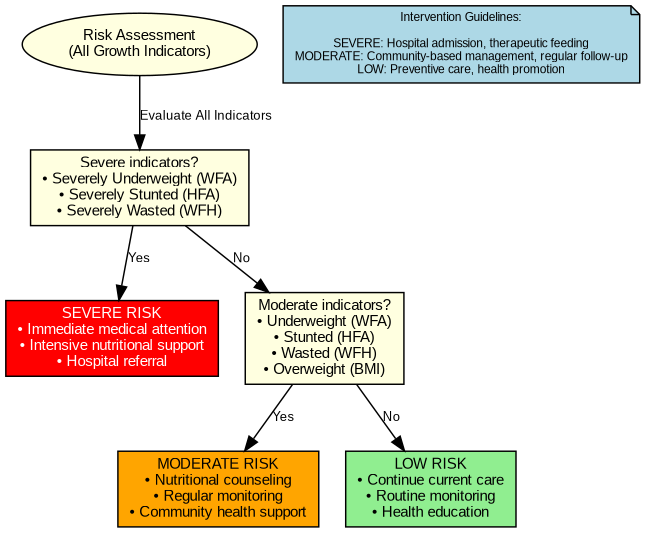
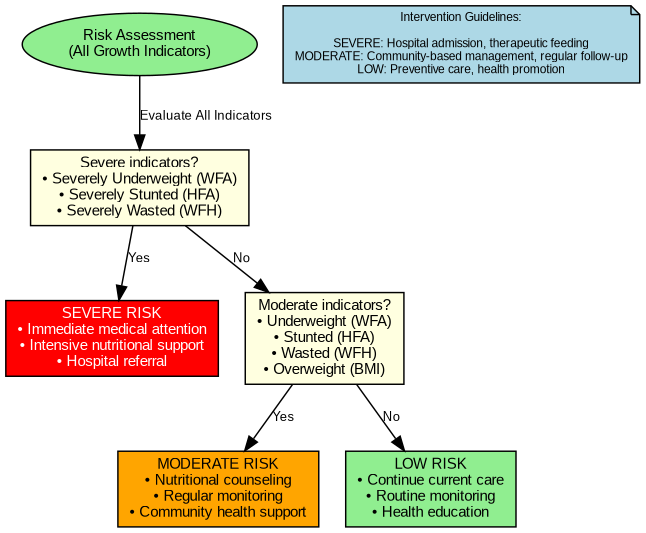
(140, 44) -> (140, 44)
